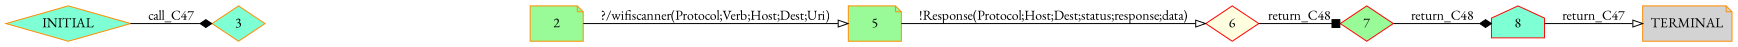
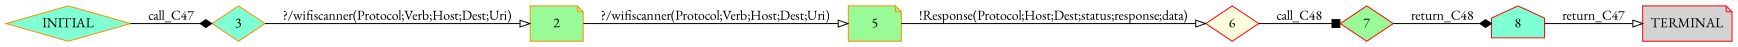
(1300, 16) -> (1300, 16)
none -> (392, 24)
(1687, 24) -> (1687, 24)
